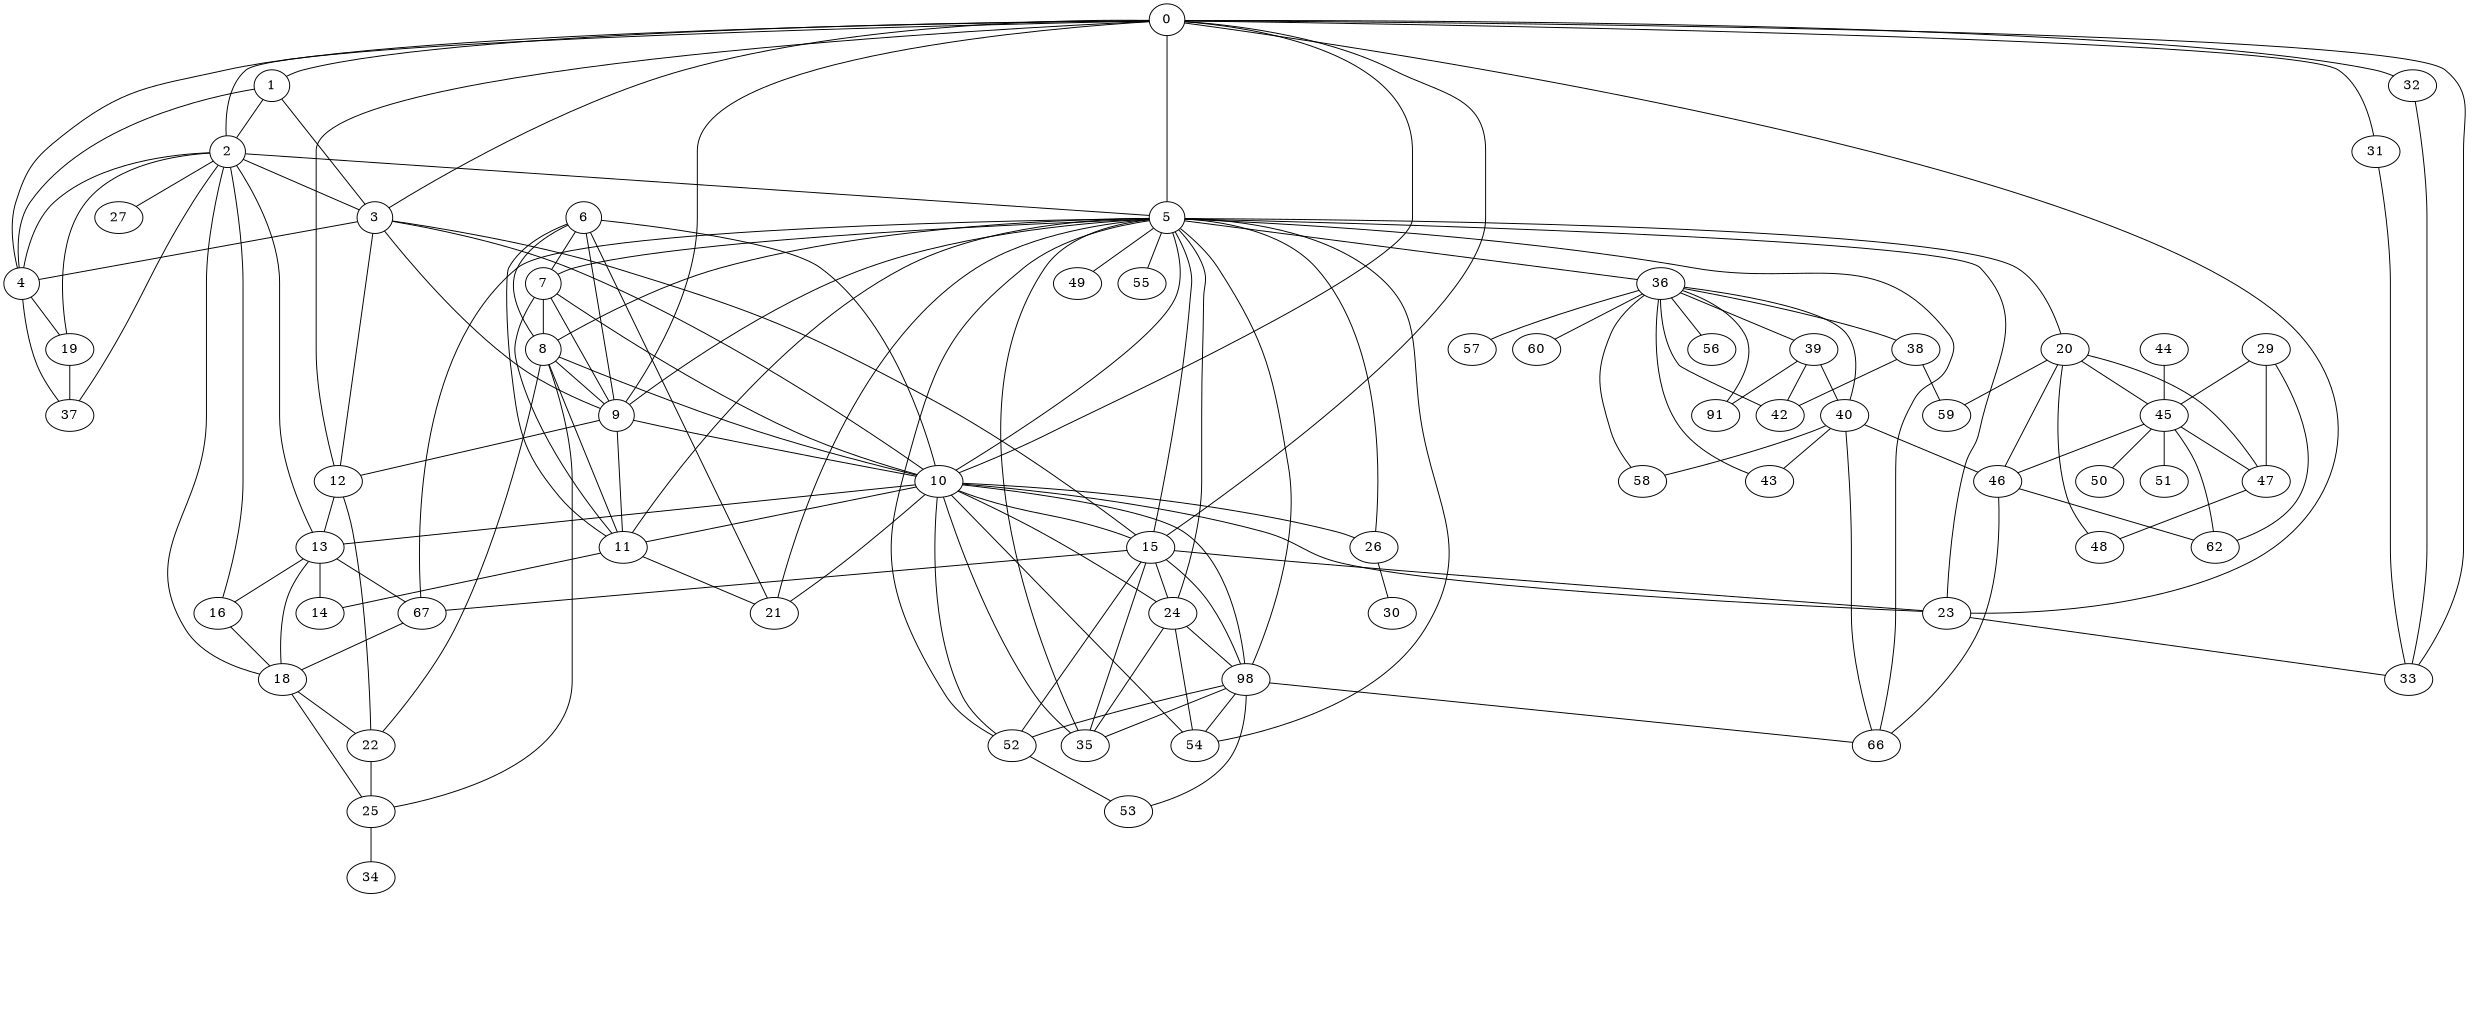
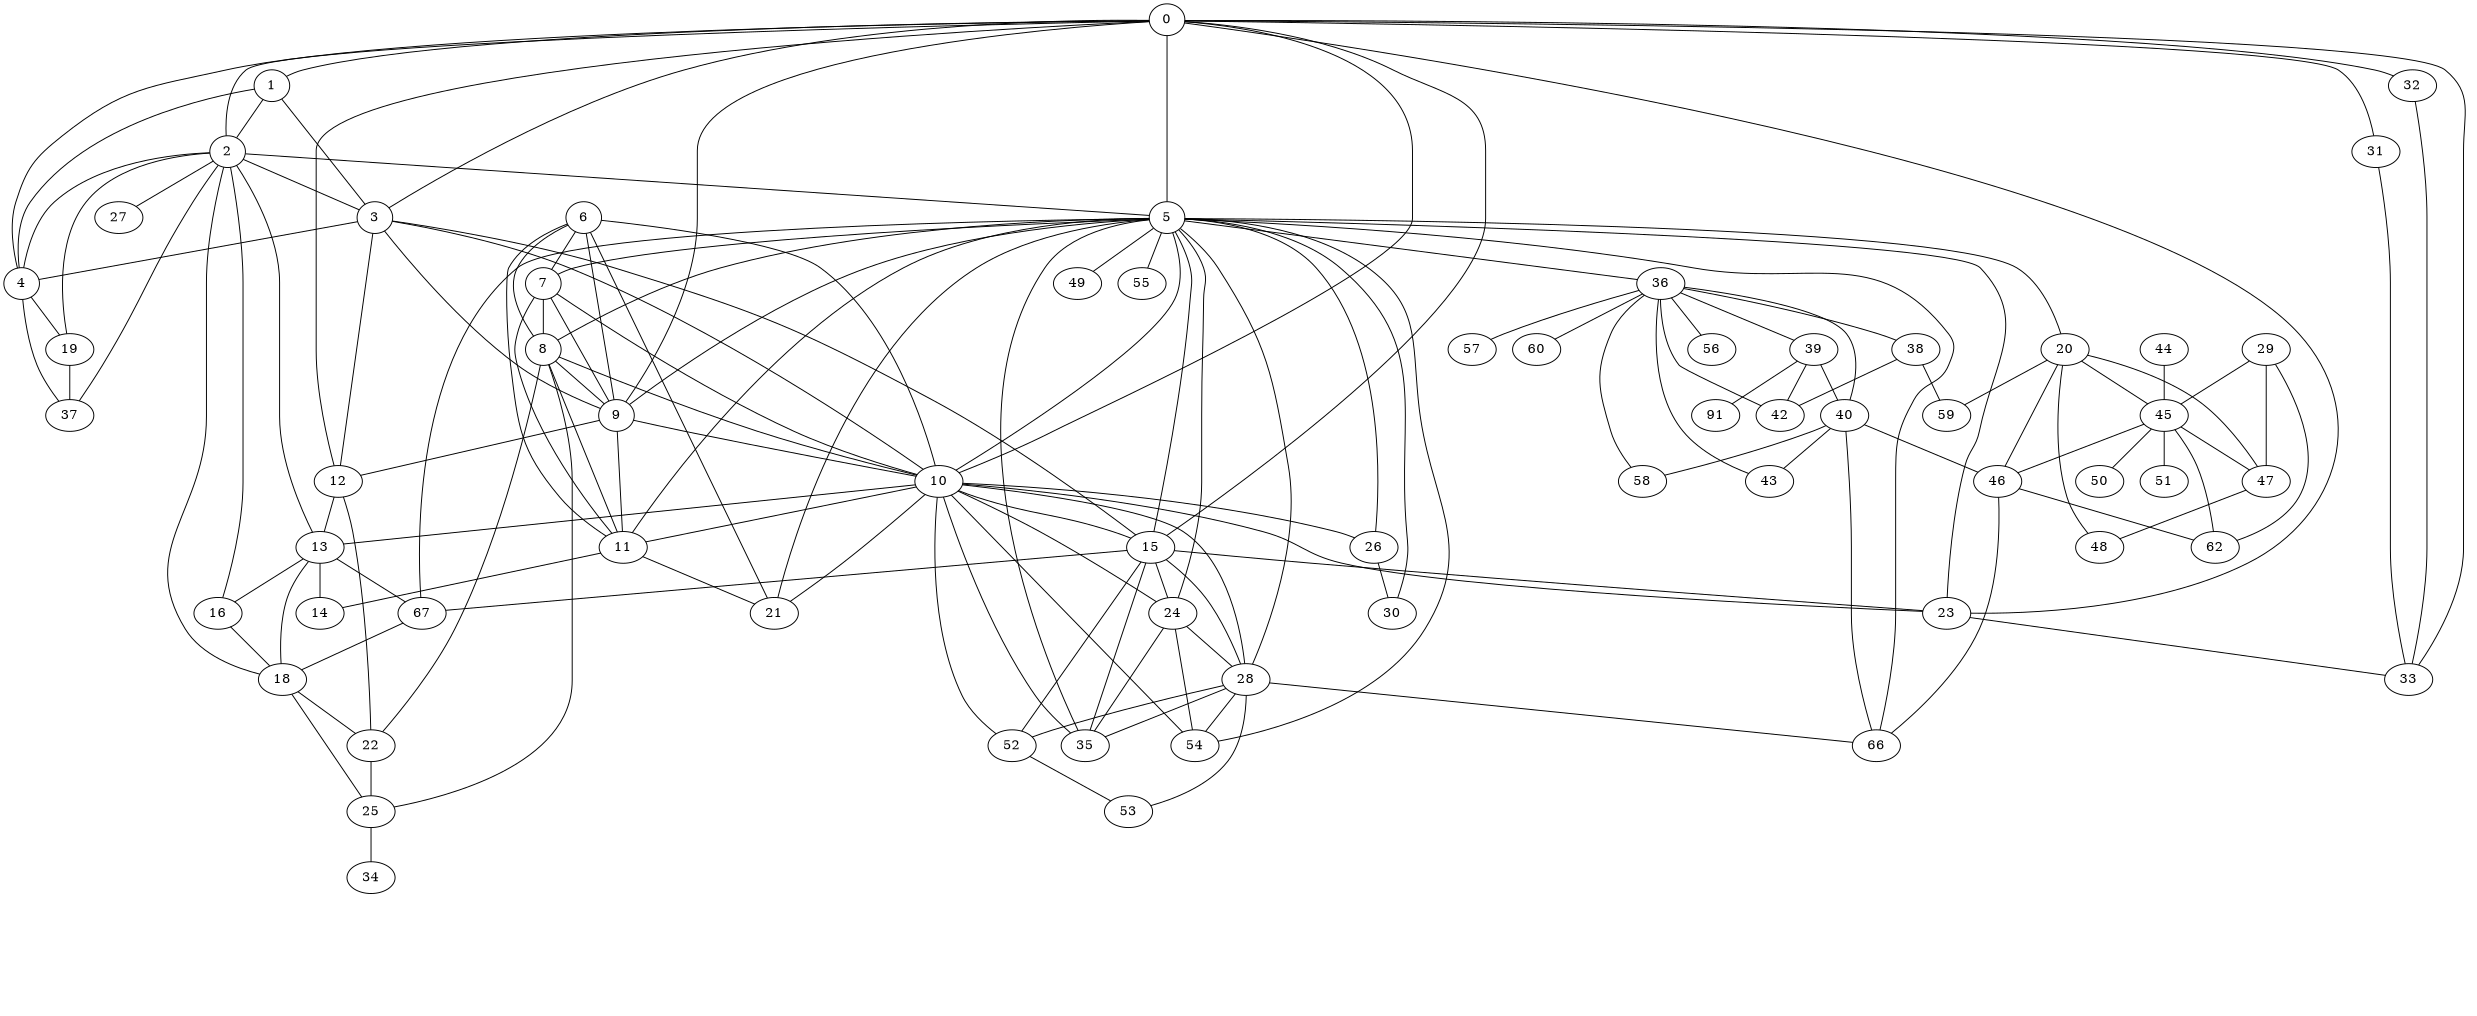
(1744, 332) -> none
(915, 434) -> (1394, 342)
(1246, 680) -> (1246, 680)
